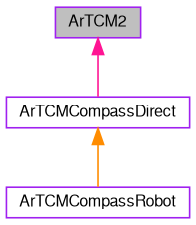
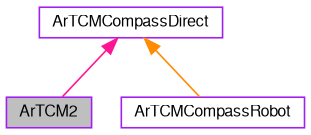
(98, 76) -> (84, 74)
